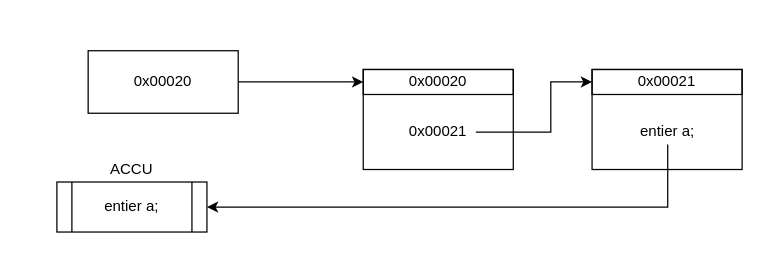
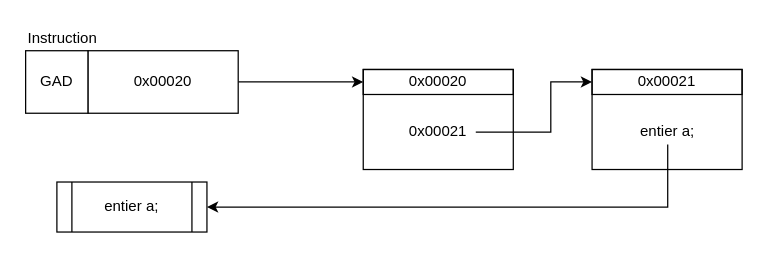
none -> (101, 38)
none -> (57, 82)
(132, 169) -> none
